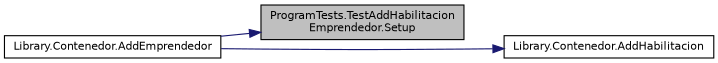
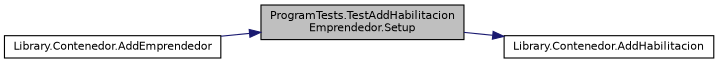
(357, 50) -> (478, 34)
